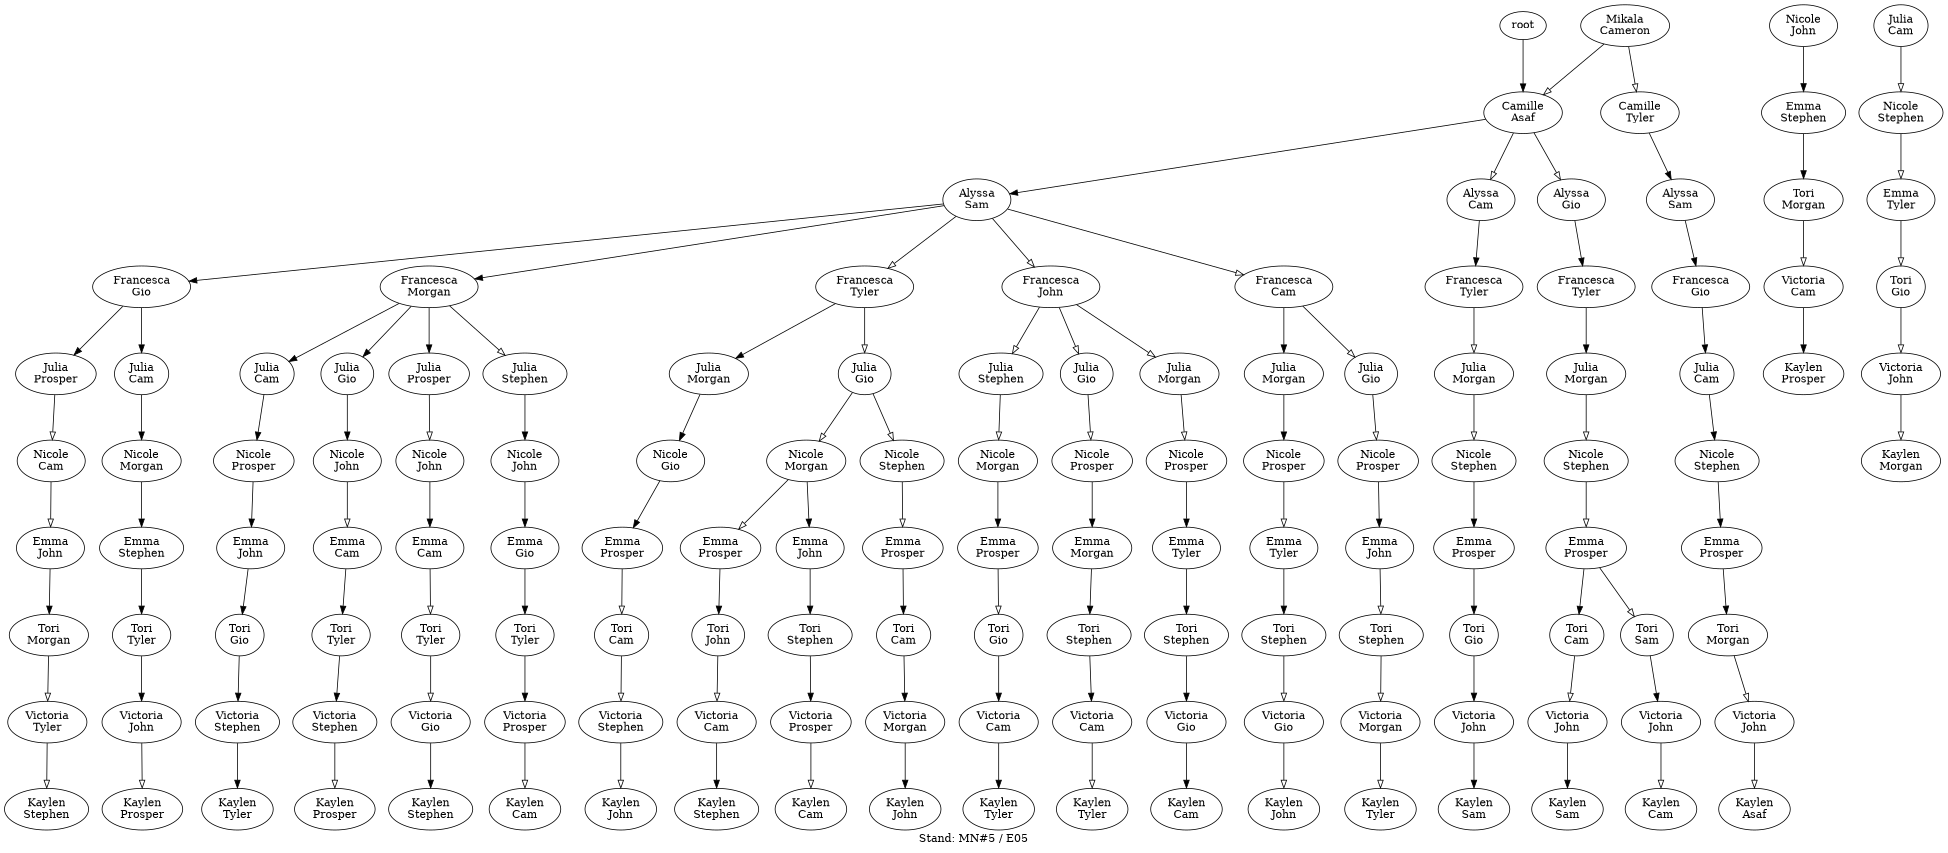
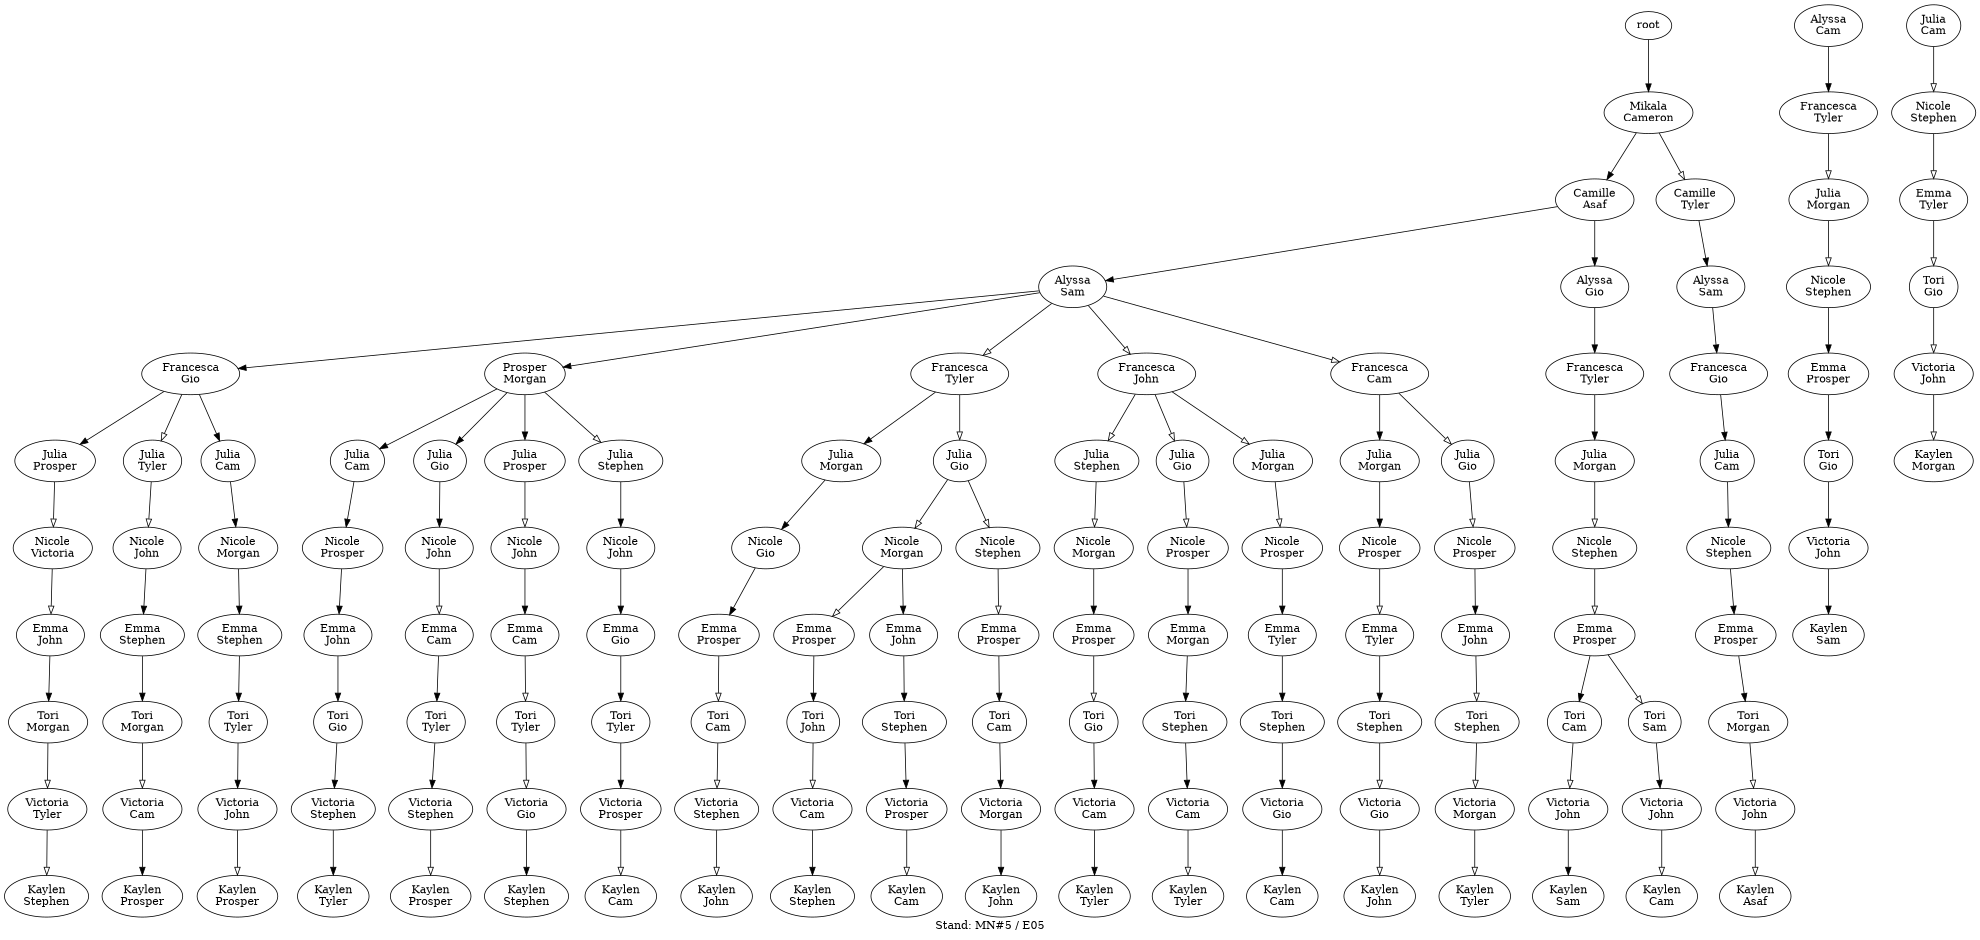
(1523, 62) -> (1648, 62)
(1577, 67) -> (1624, 153)
(1504, 153) -> none
(1545, 153) -> (1595, 239)
(429, 287) -> (525, 374)
(51, 461) -> (53, 548)
none -> (153, 461)
